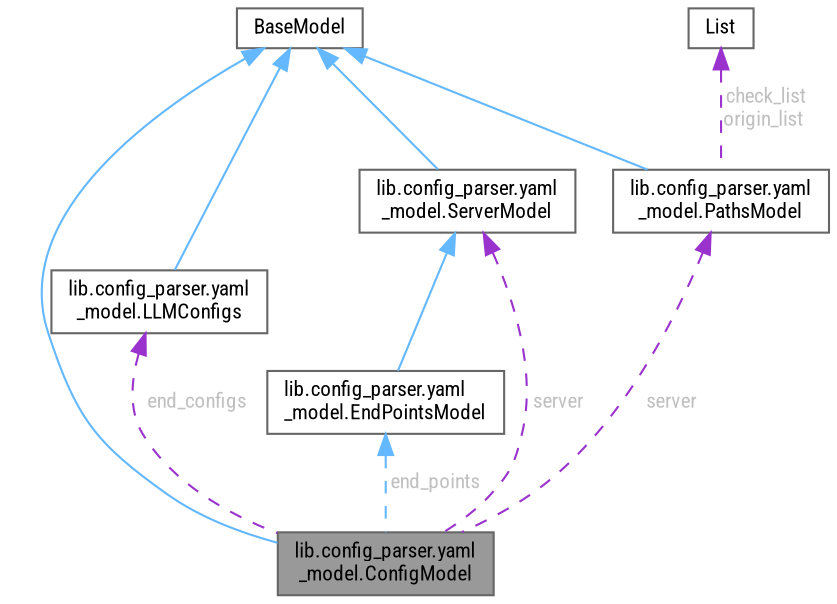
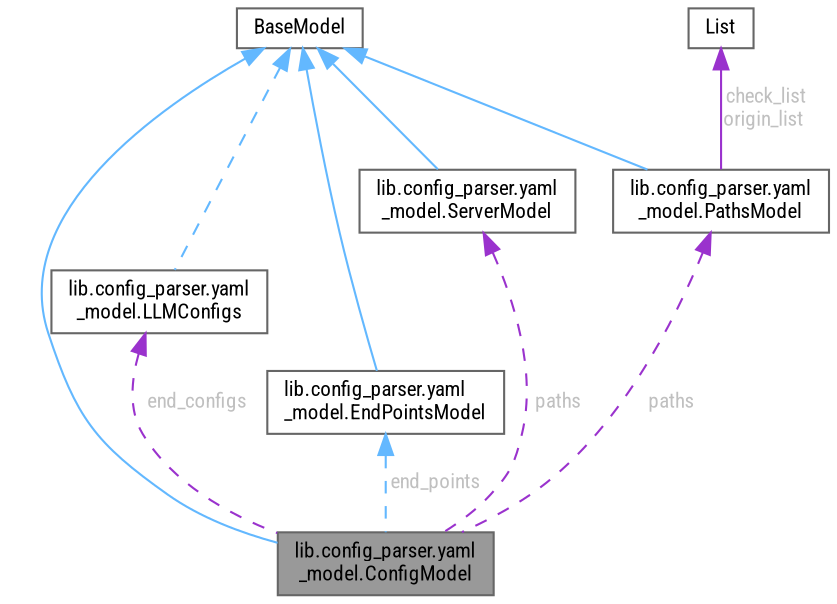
(721, 120) -> (721, 120)
(227, 169) -> (227, 169)
(422, 312) -> (337, 221)
(557, 402) -> (557, 402)
(670, 402) -> (670, 402)
